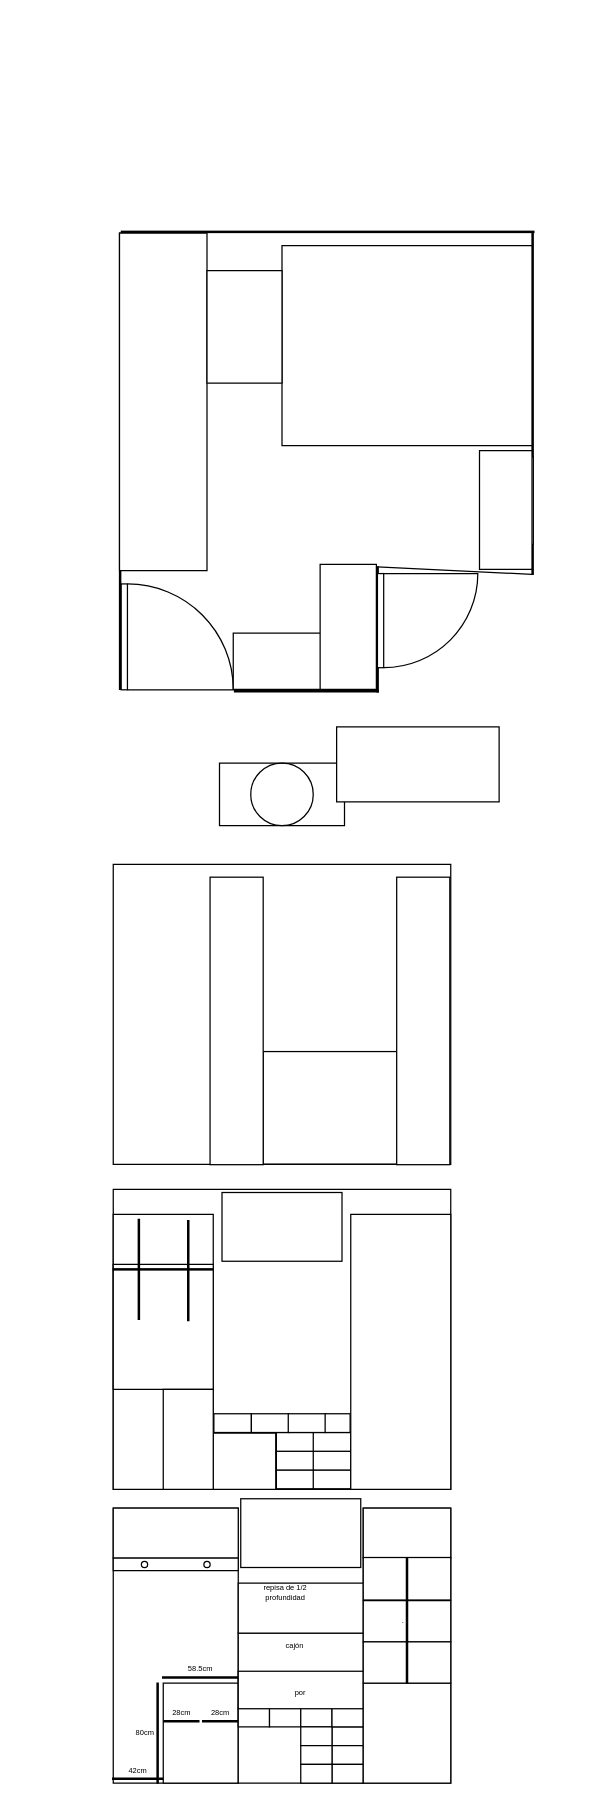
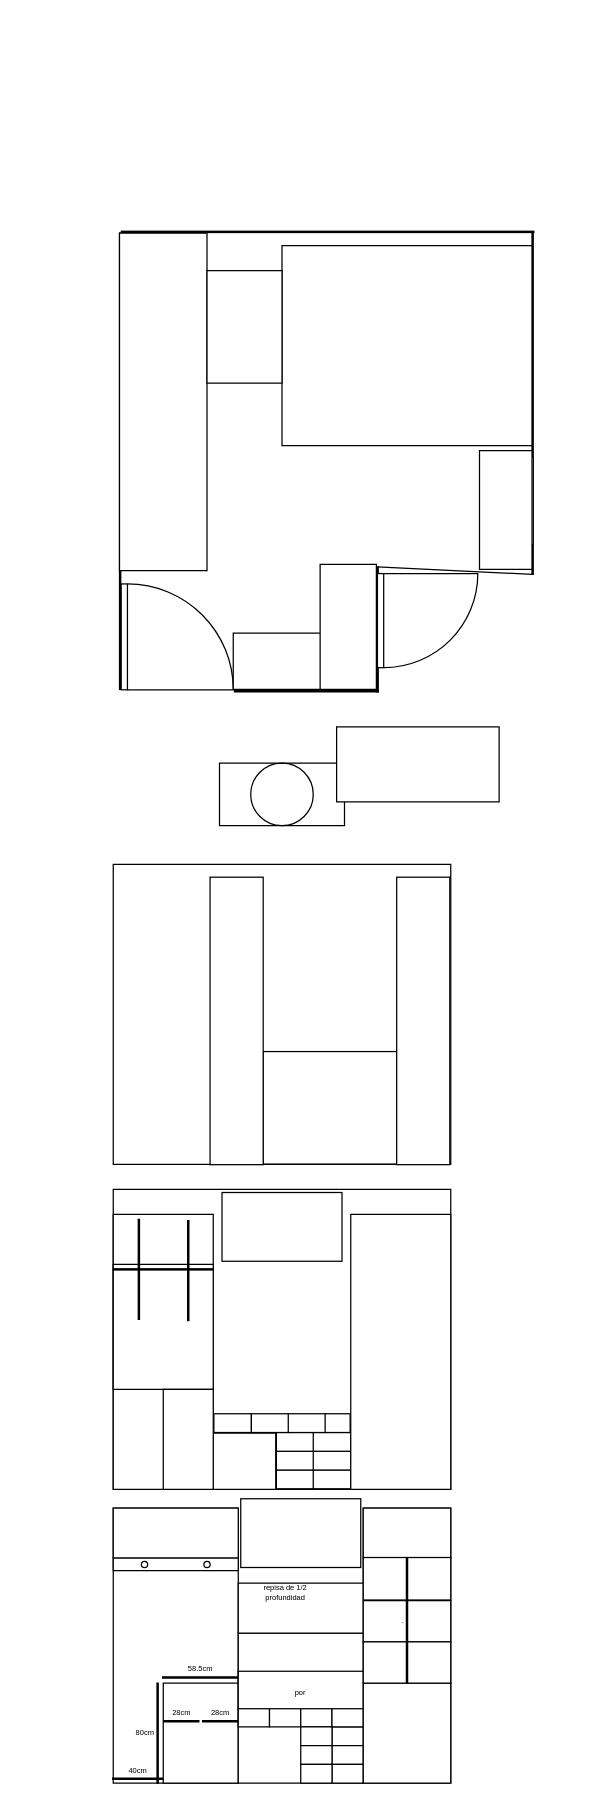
(294, 1646) -> none
(138, 1770) -> (138, 1770)
